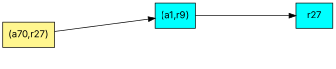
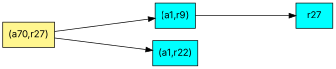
none -> (175, 53)
